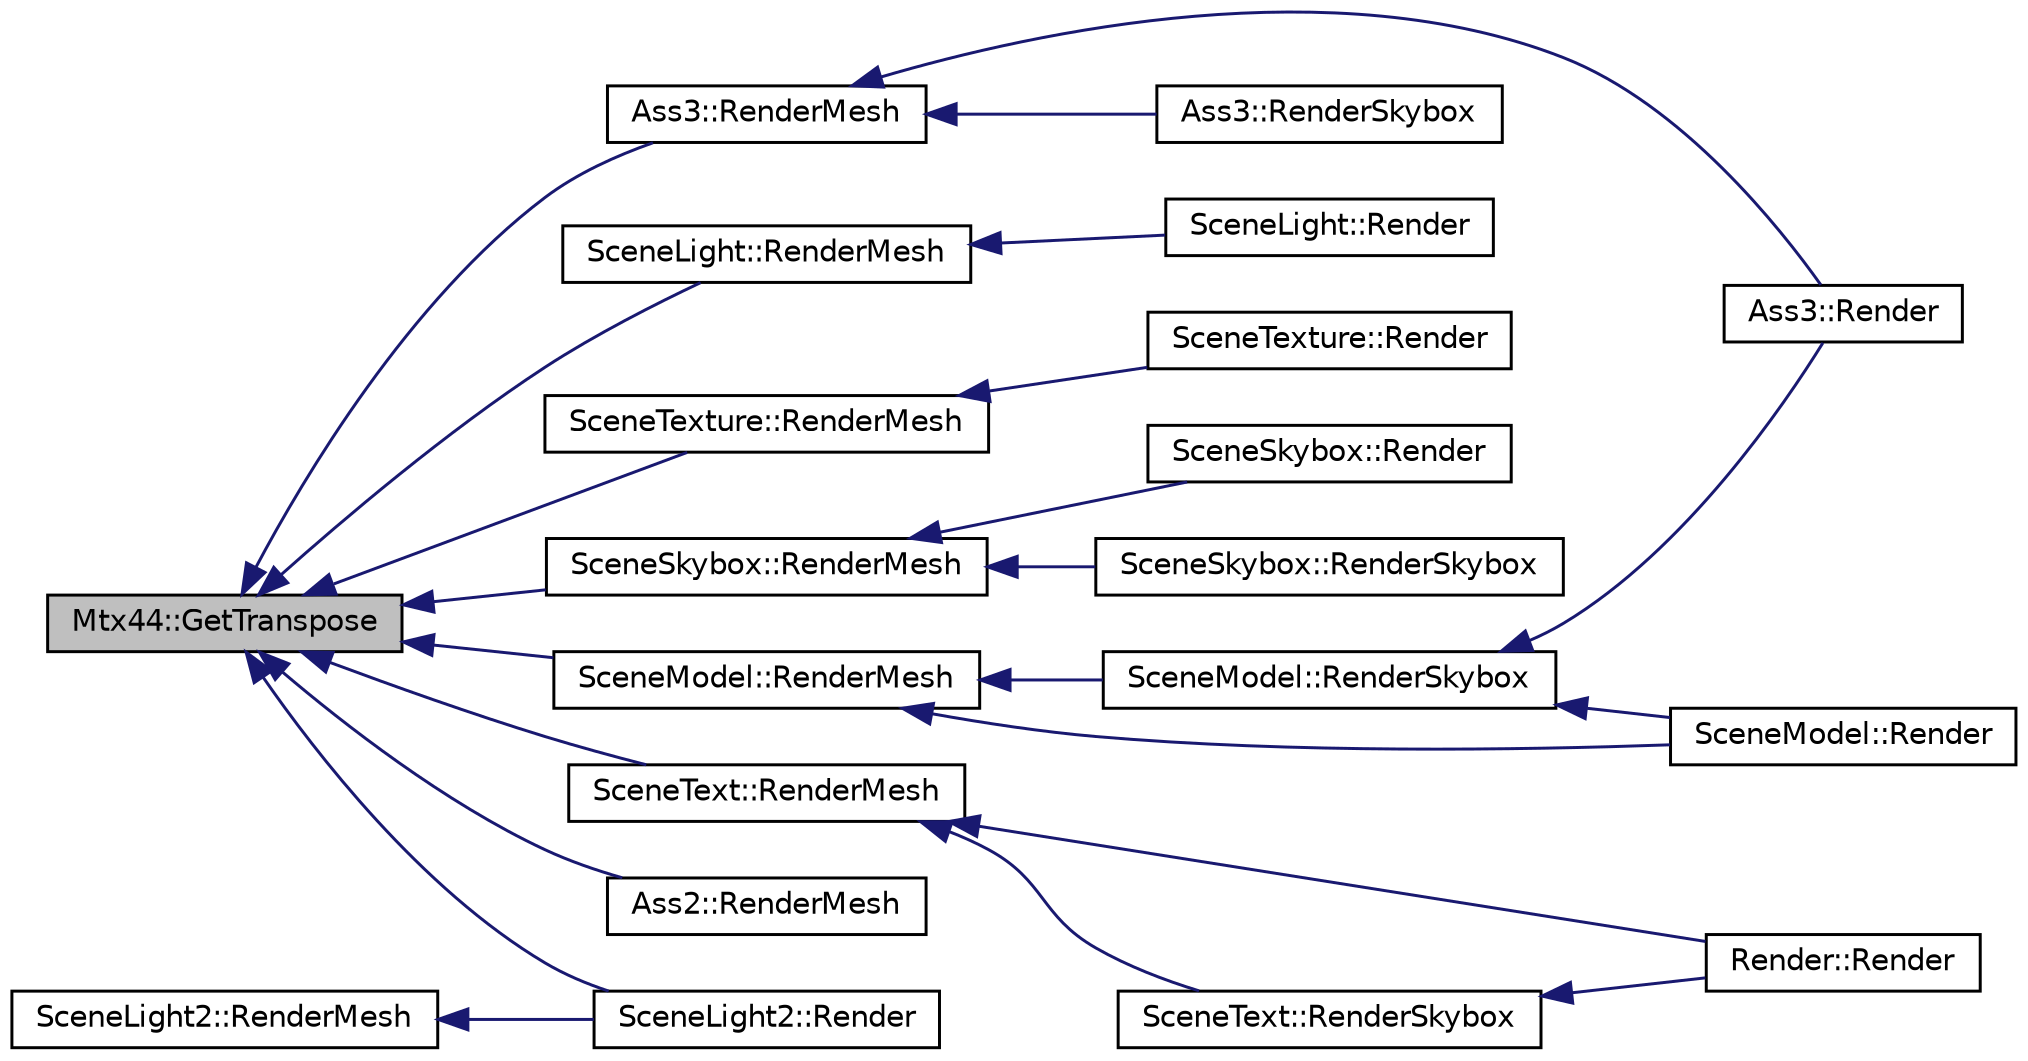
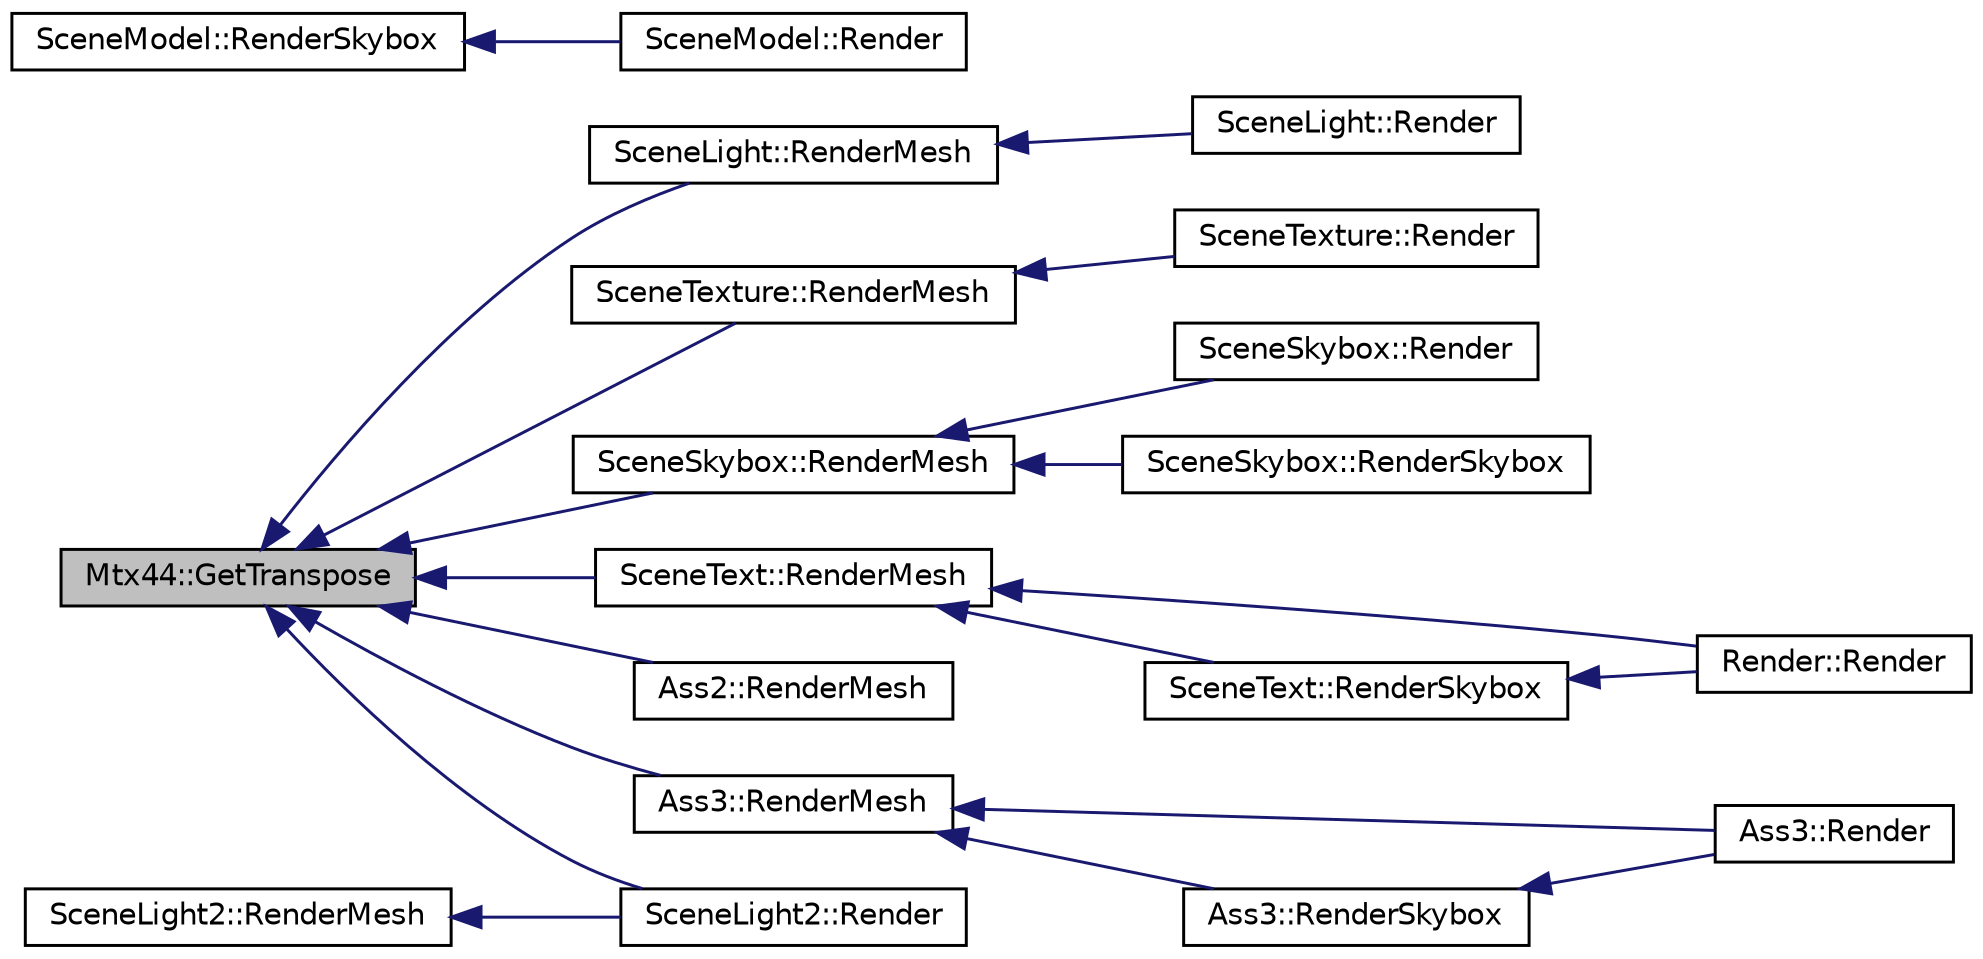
(1695, 512) -> (1632, 869)
(767, 680) -> none
